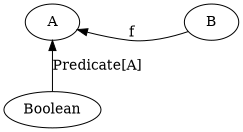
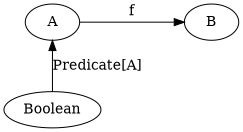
(138, 41) -> (127, 22)
